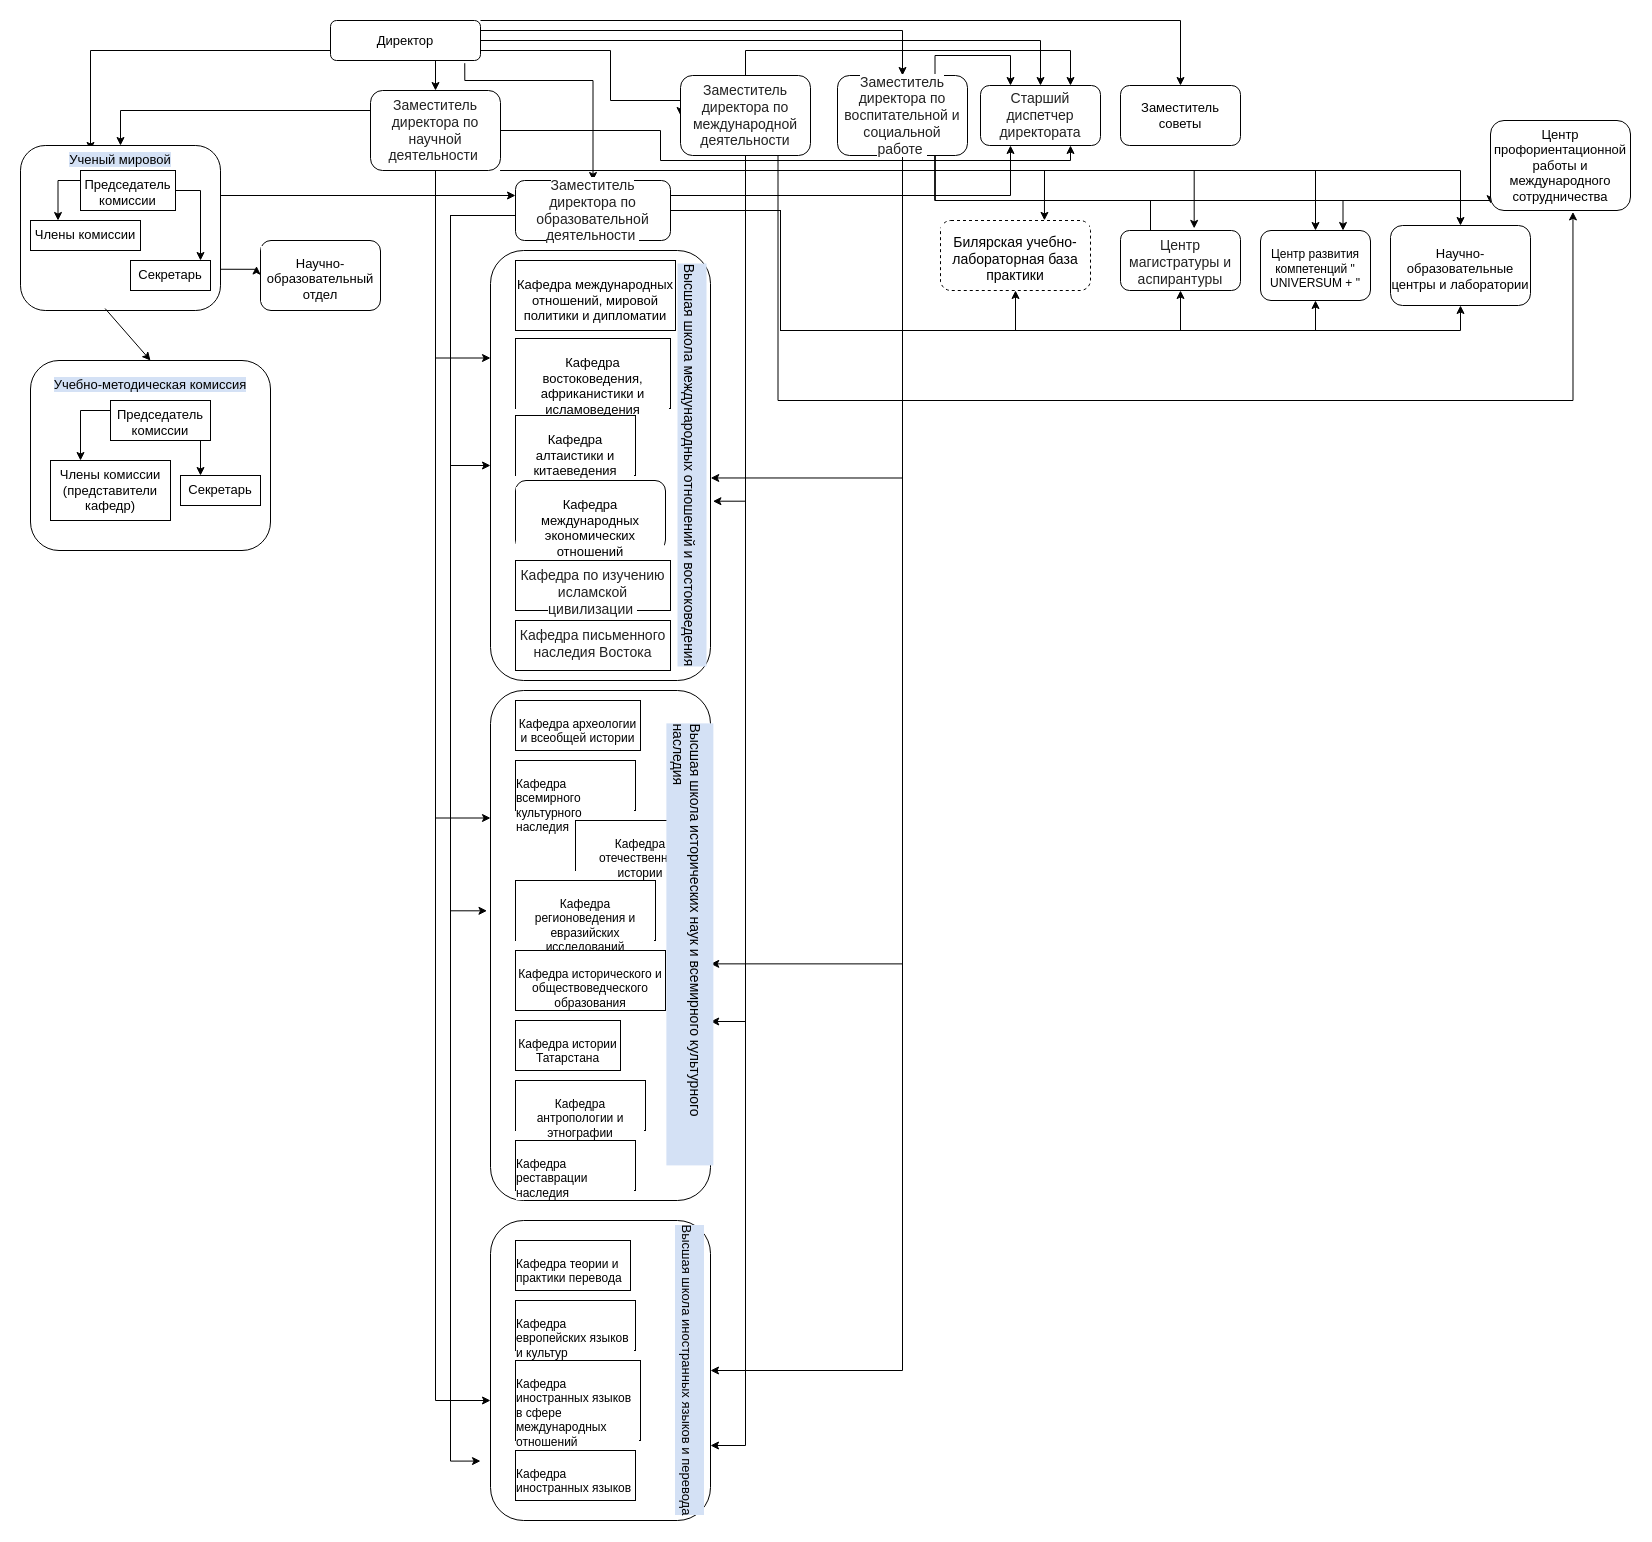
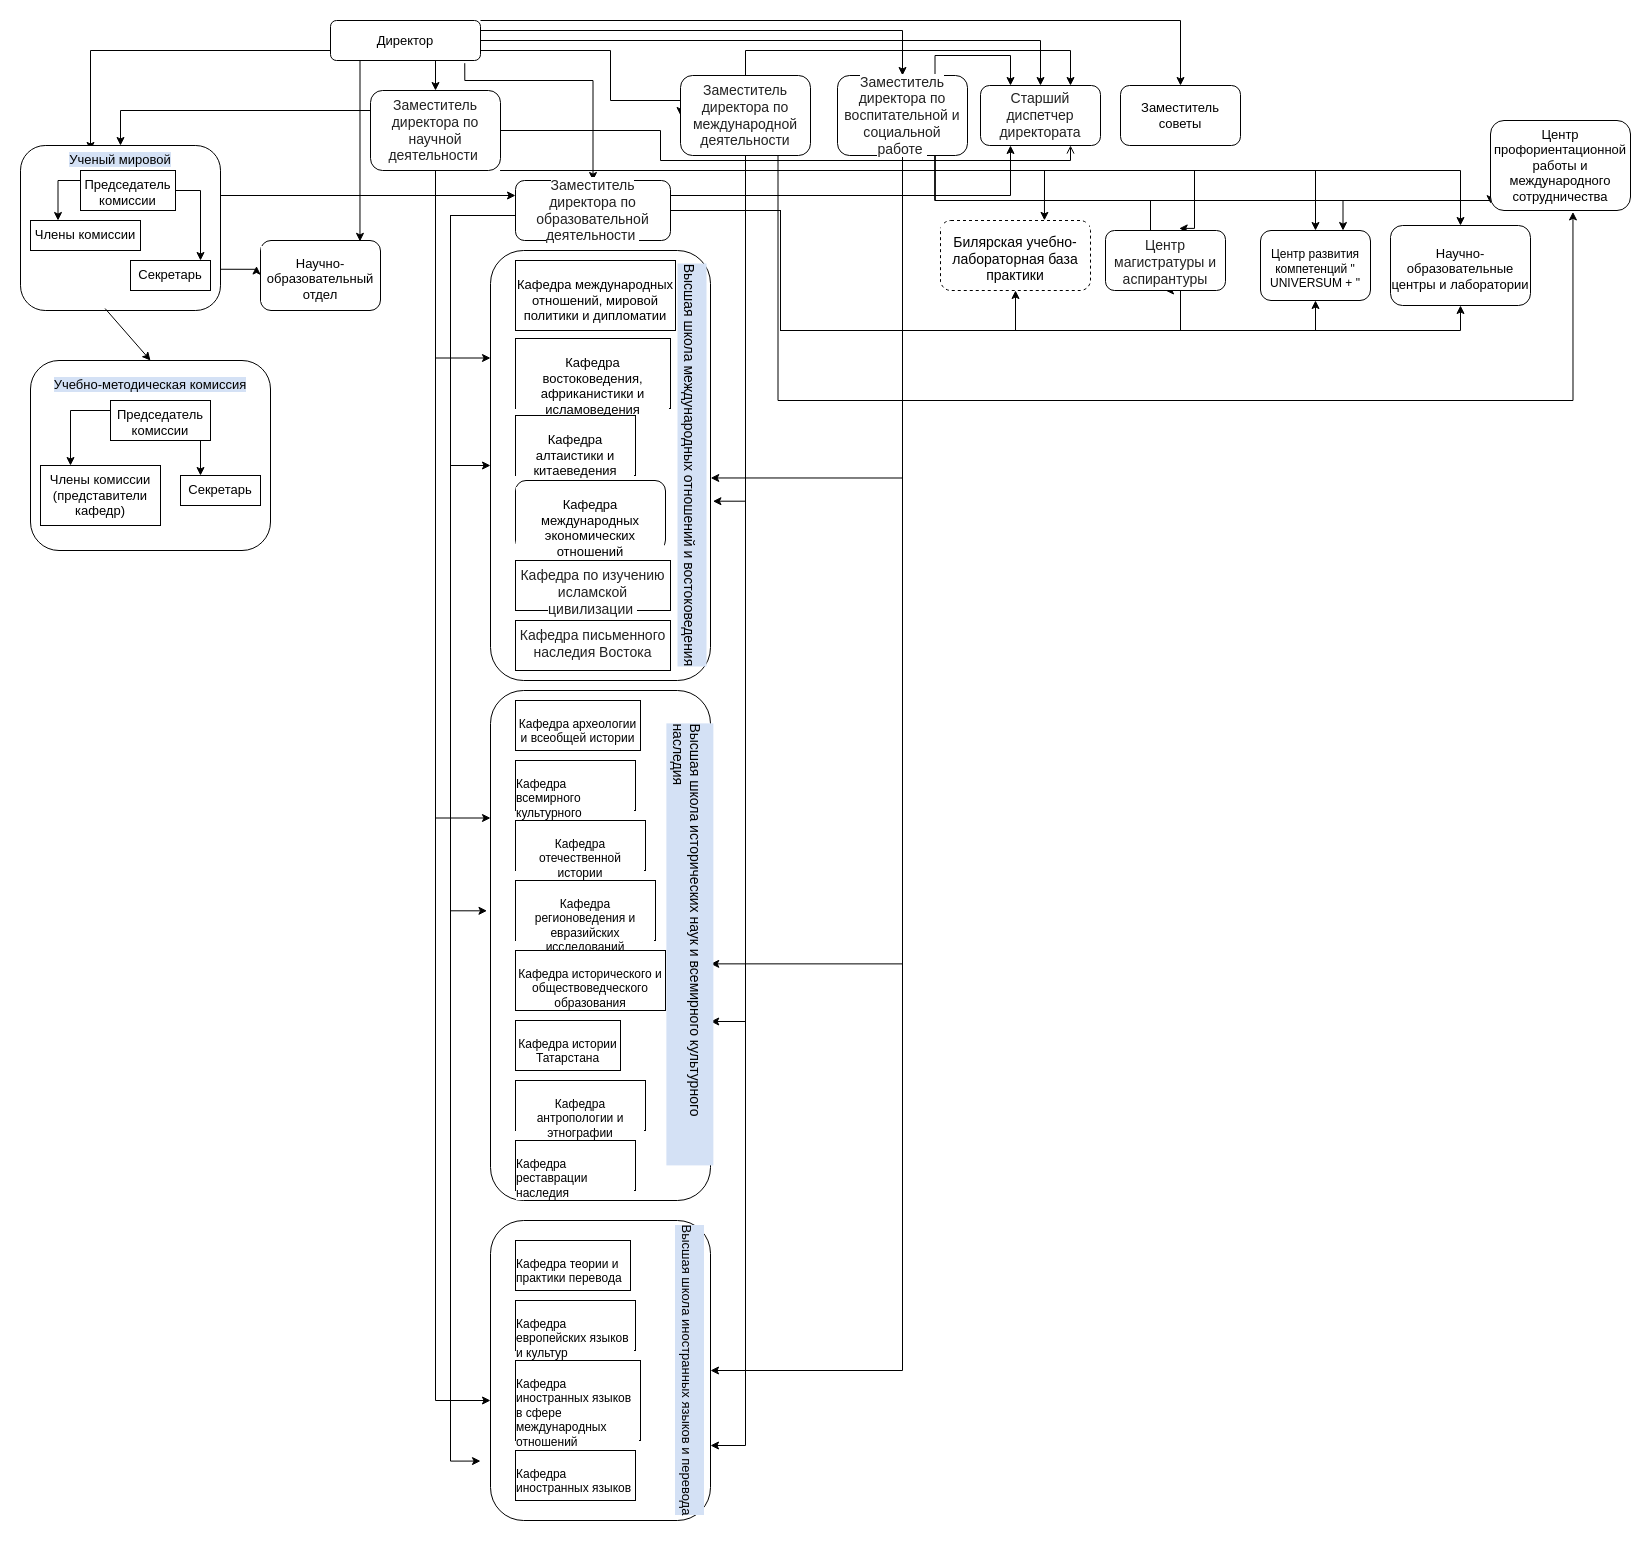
none -> (360, 147)
(1071, 153) -> (1071, 151)
(1181, 261) -> (1166, 261)
(111, 491) -> (101, 496)
(641, 846) -> (581, 846)
